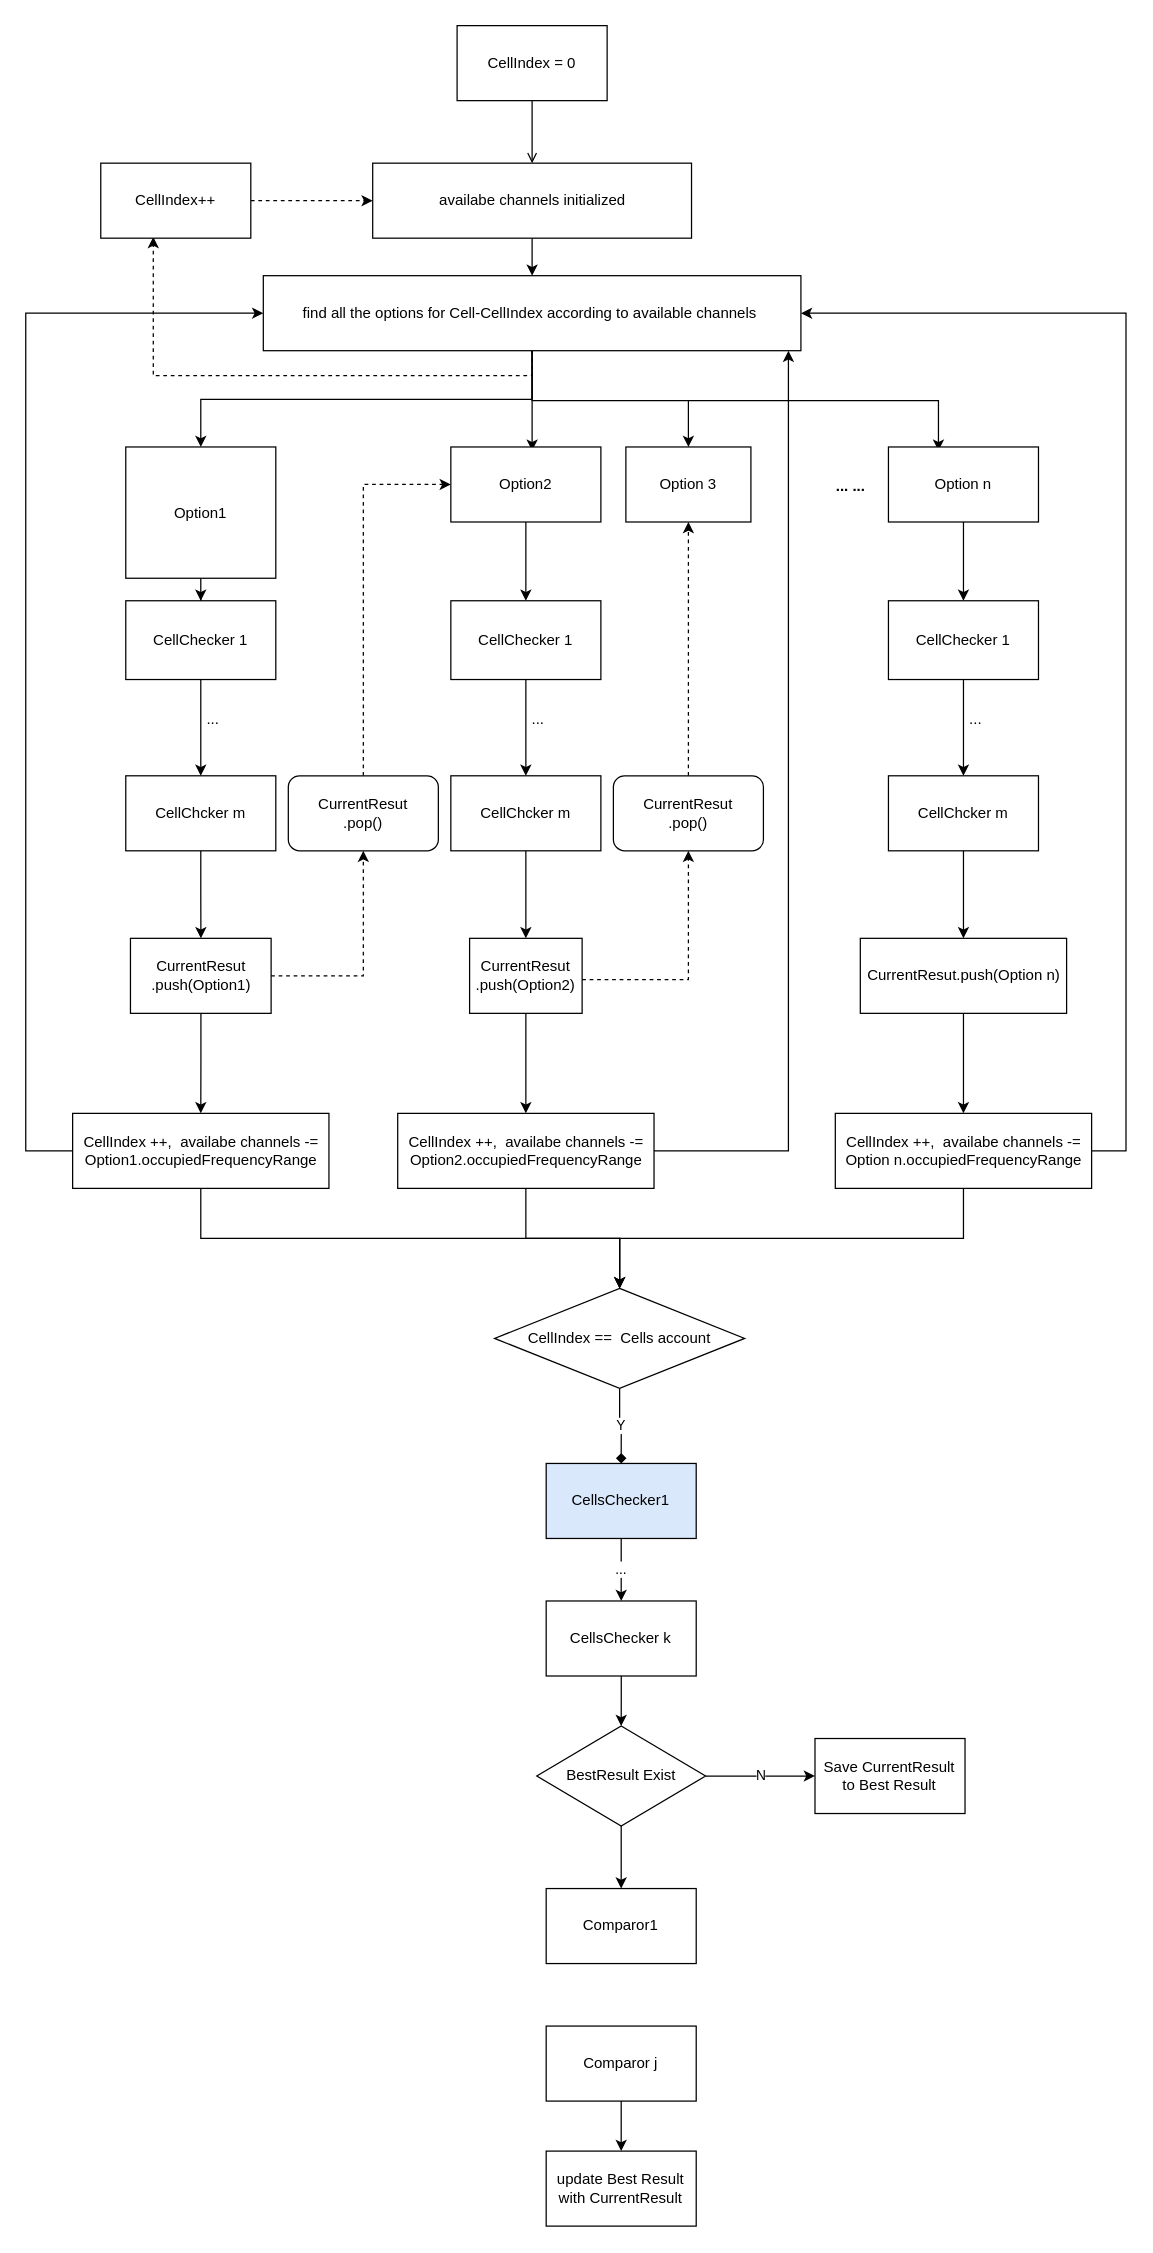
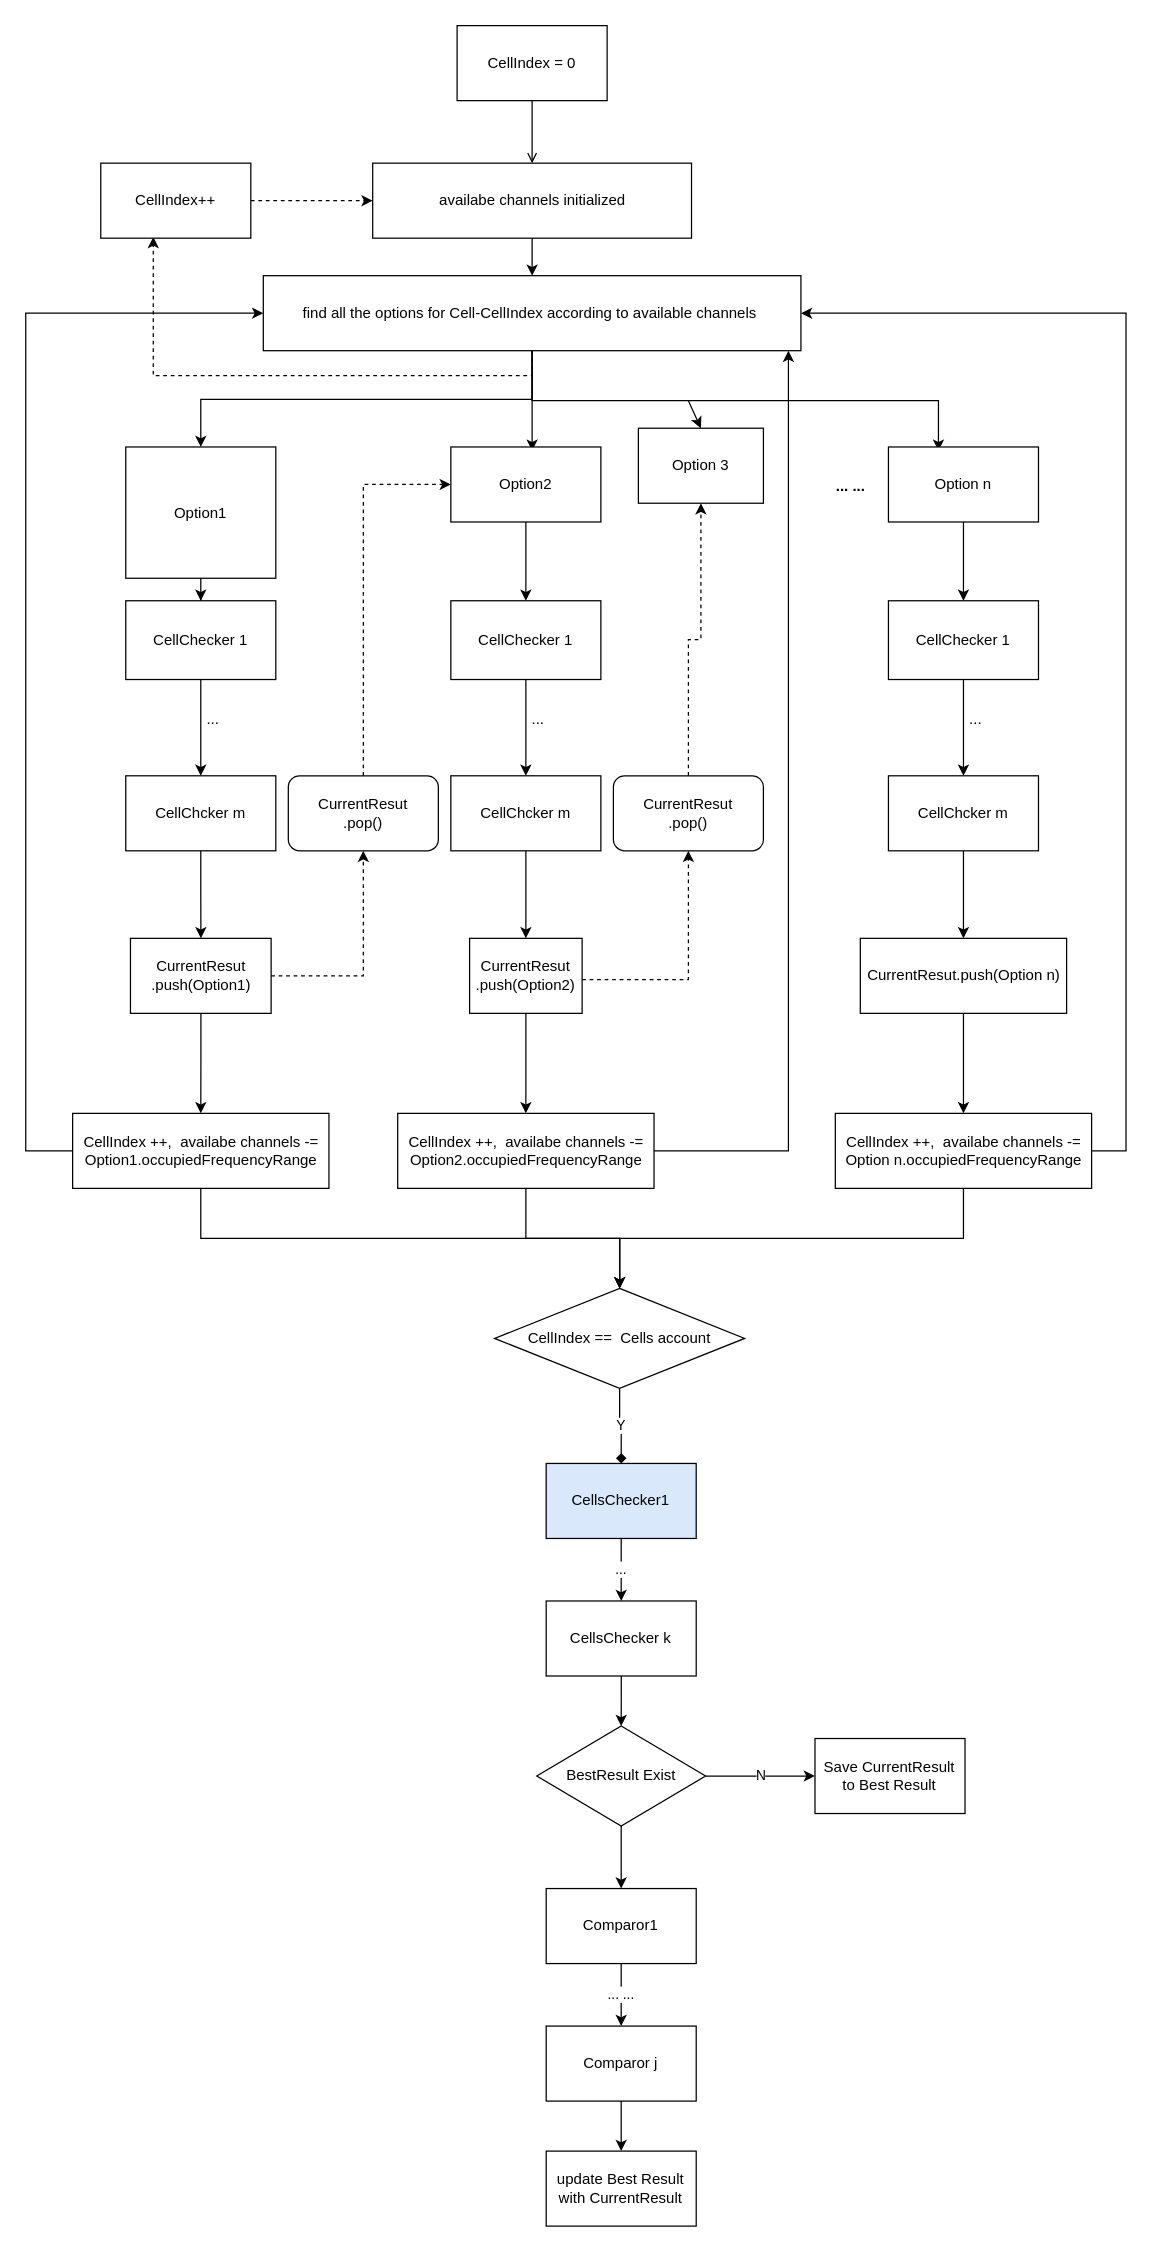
(688, 484) -> (701, 466)
none -> (621, 1975)
